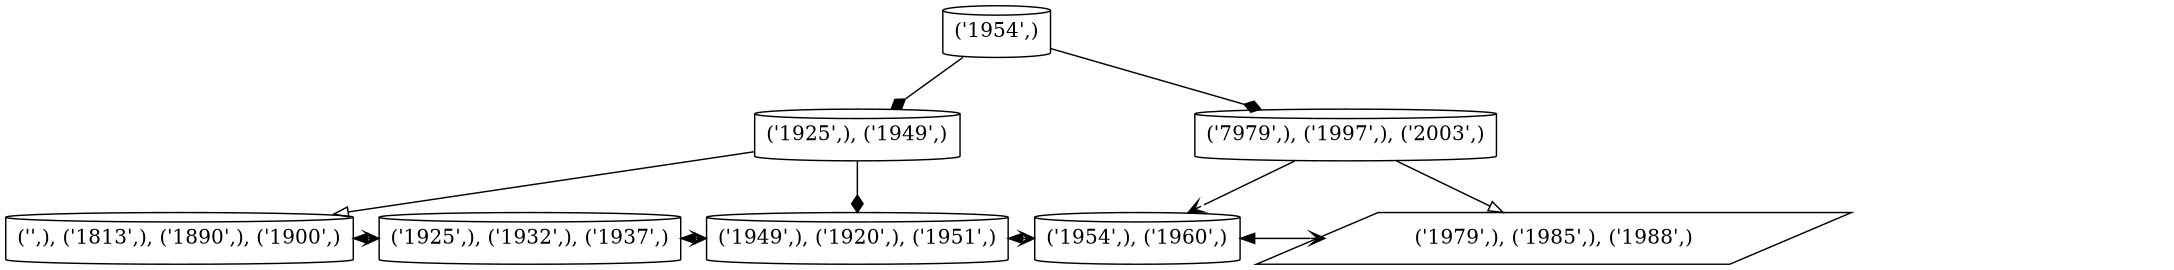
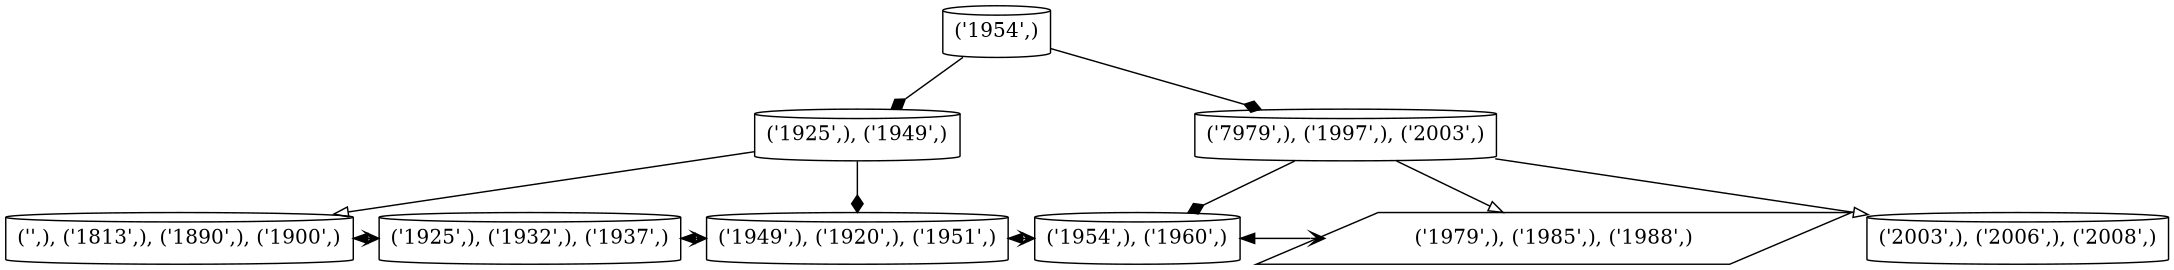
(1249, 183) -> (1249, 183)
none -> (2018, 238)
